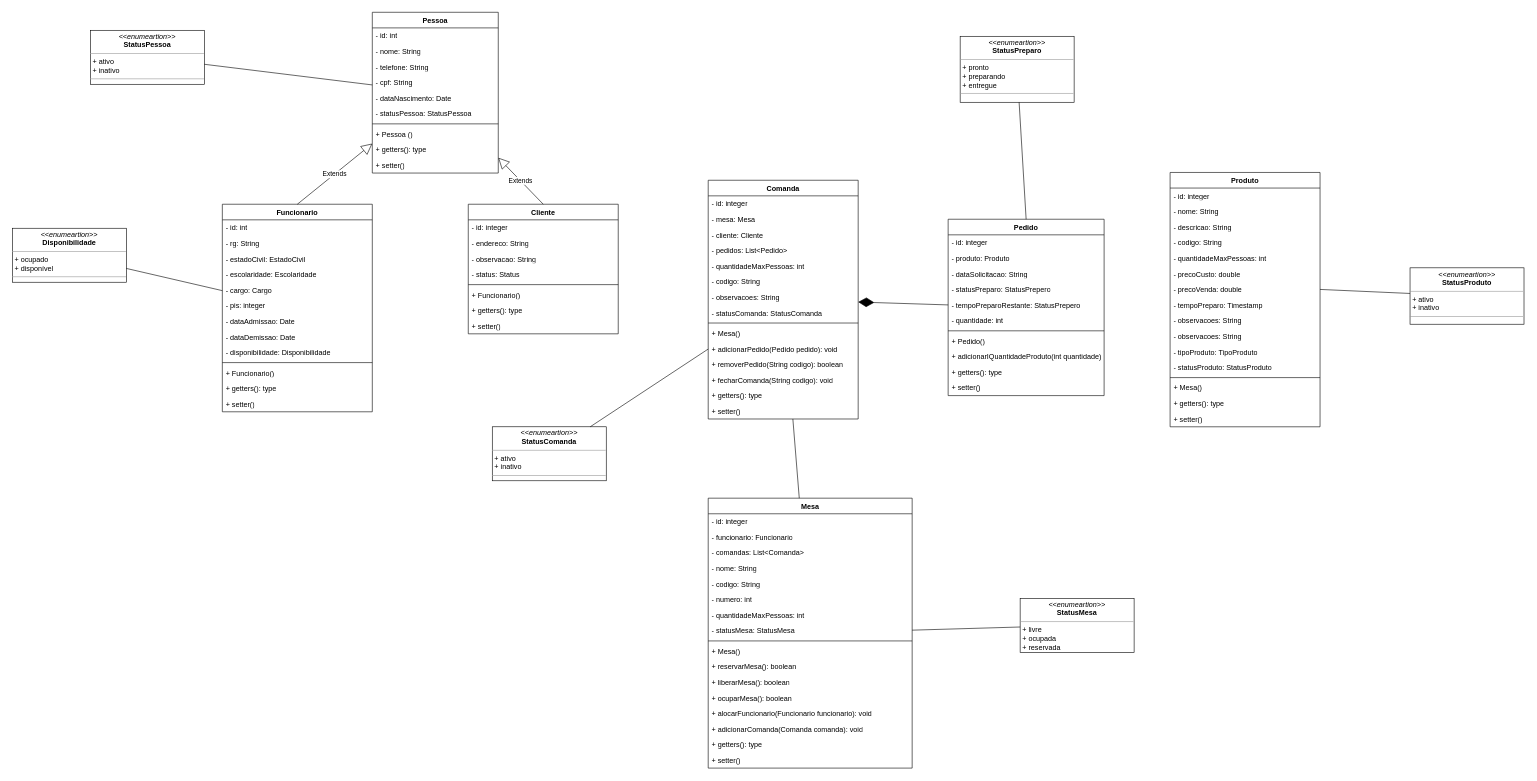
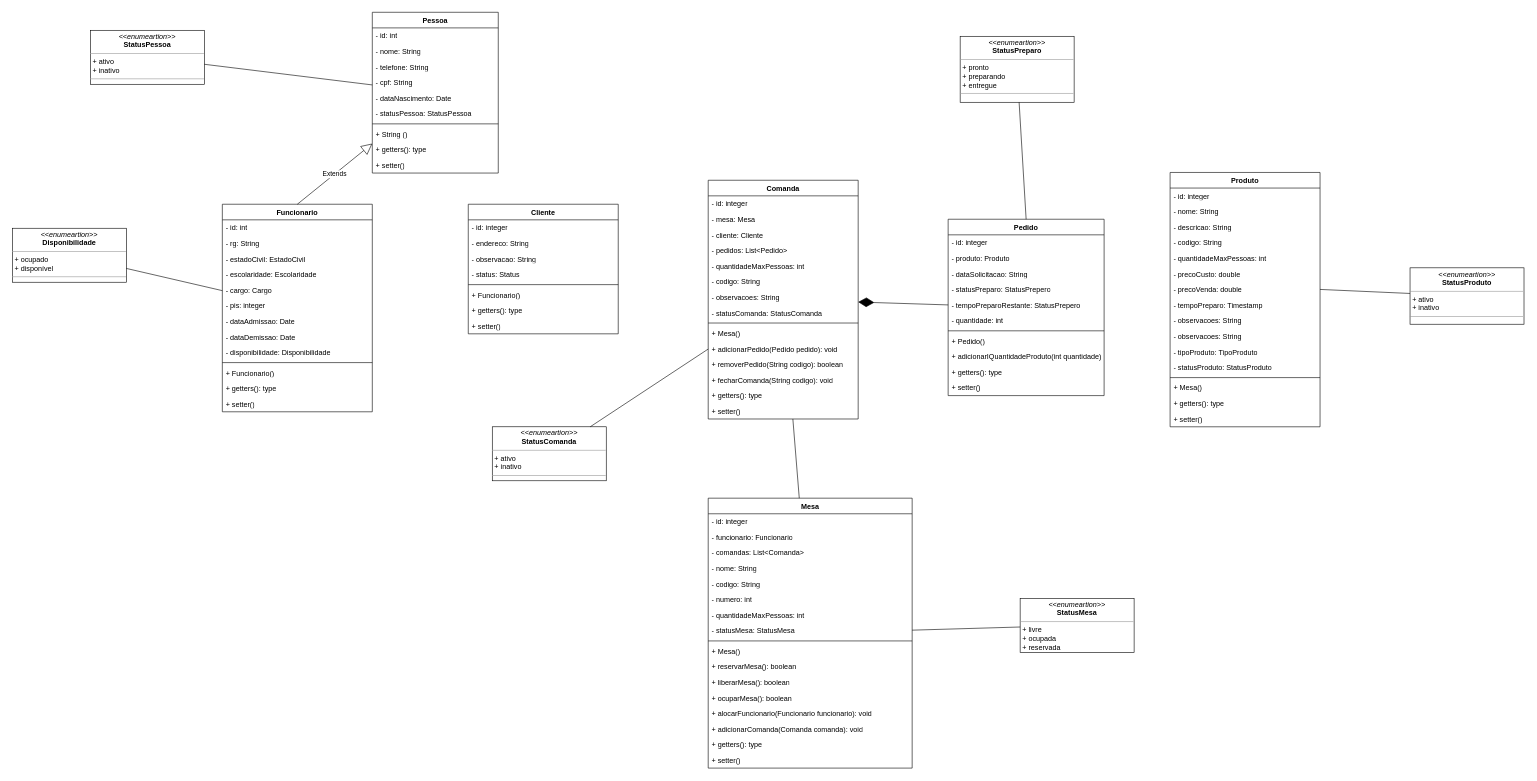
(396, 135) -> (395, 135)
(525, 185) -> none
